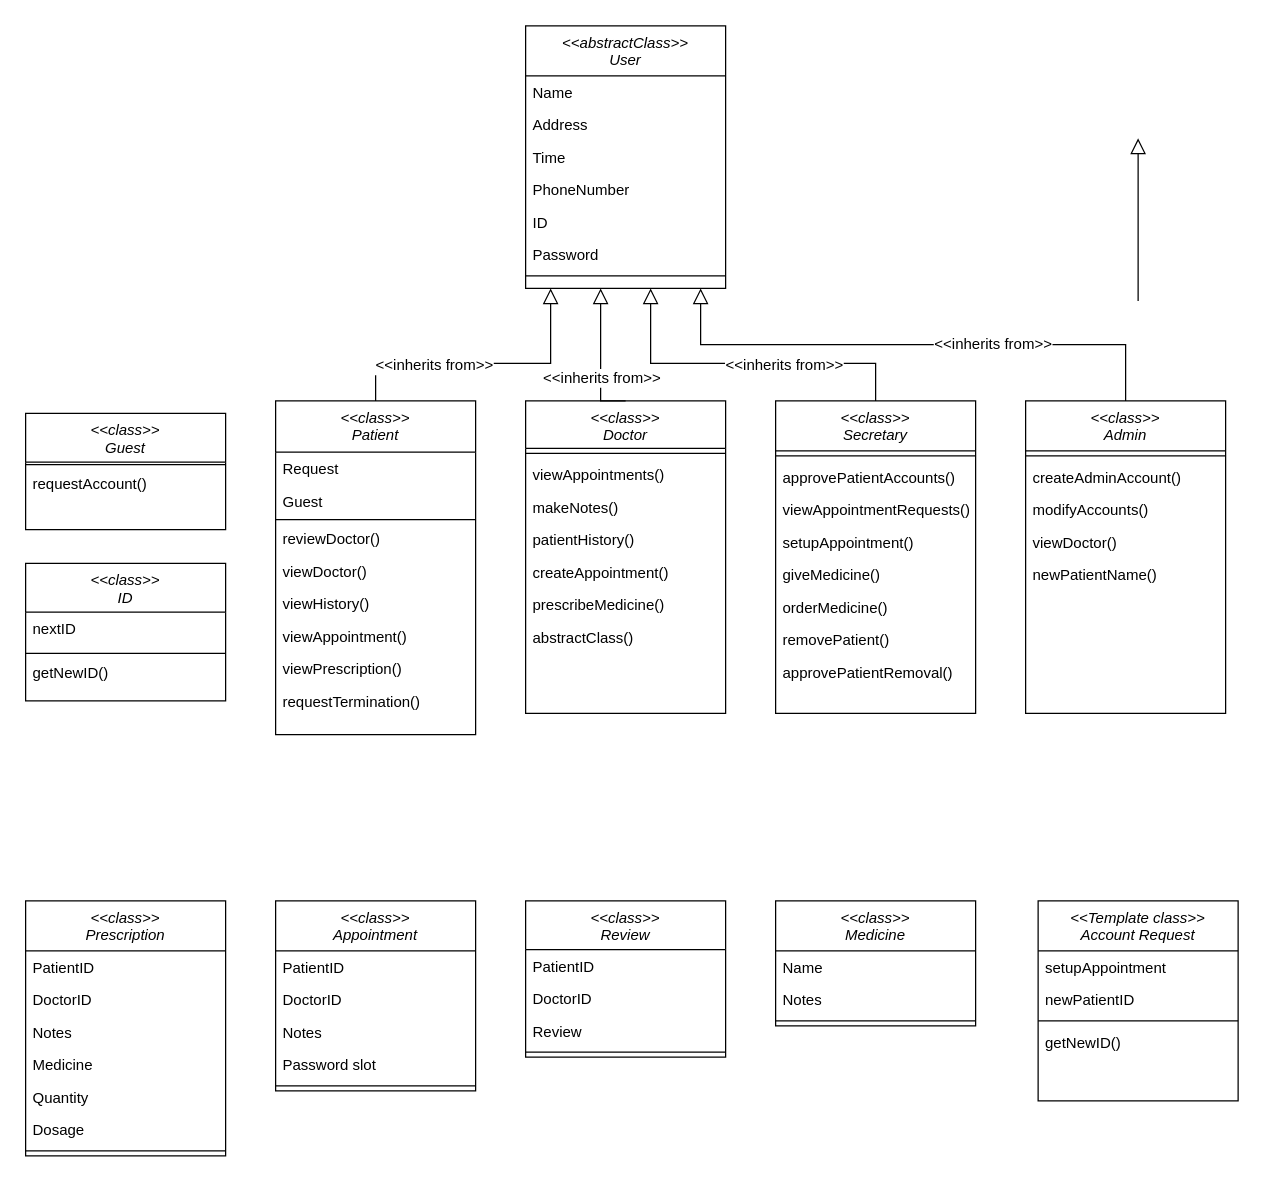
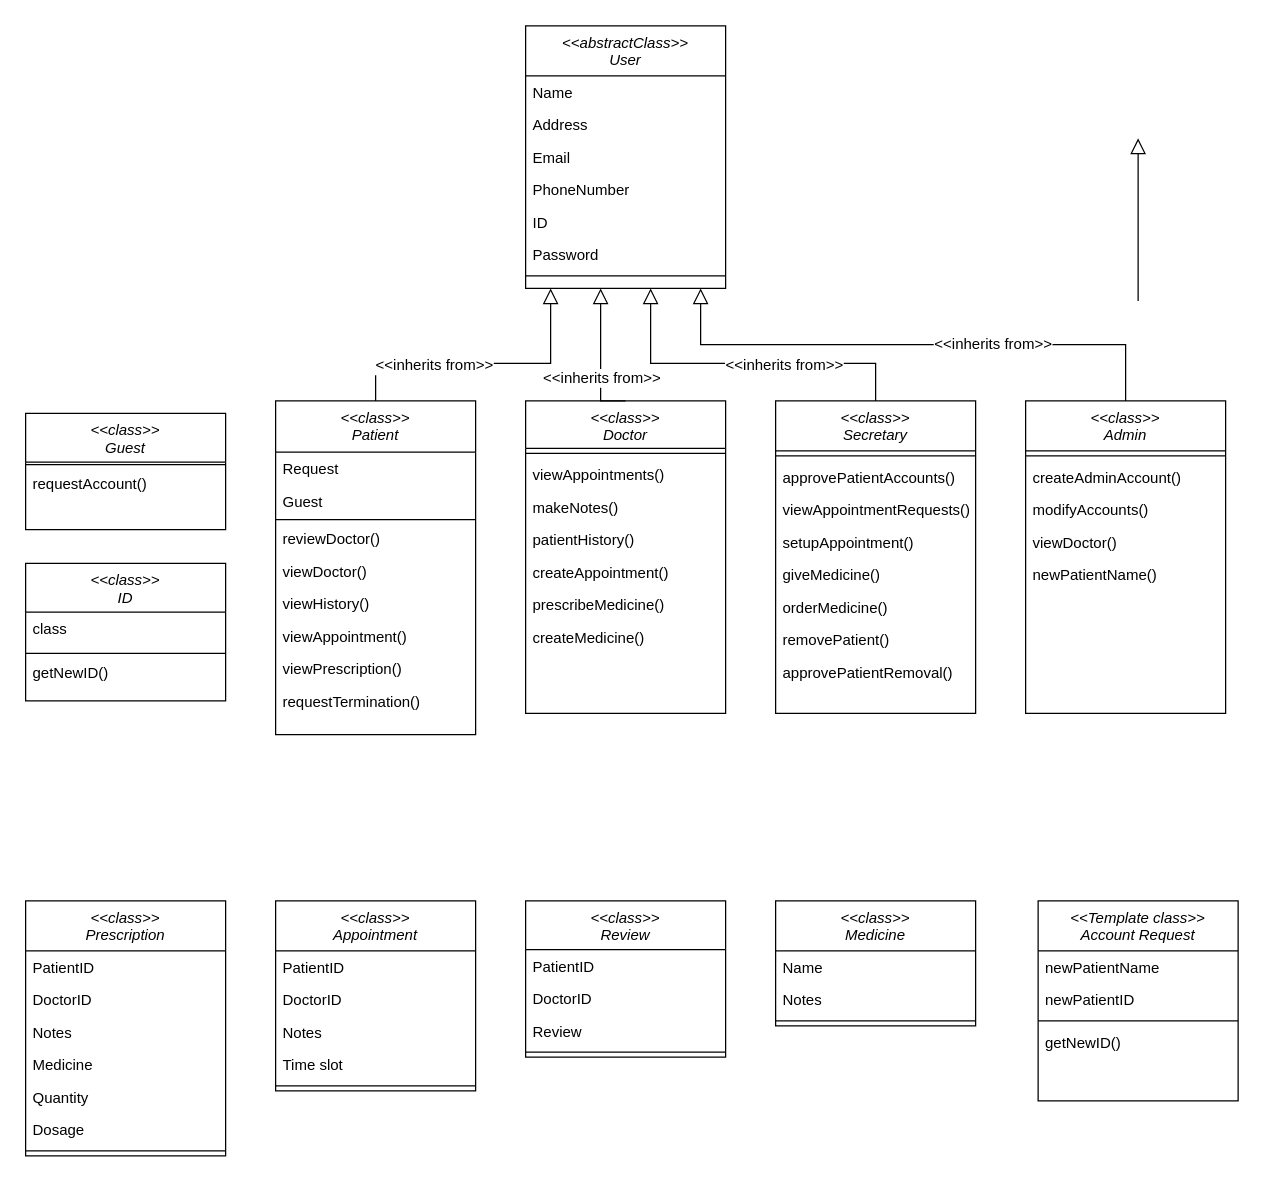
(547, 158) -> (550, 158)
(58, 629) -> (52, 629)
(594, 638) -> (596, 638)
(1110, 968) -> (1102, 968)
(333, 1065) -> (314, 1065)
